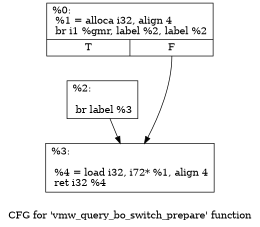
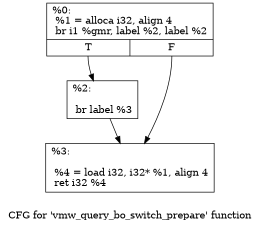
none -> (89, 65)
(130, 173) -> (130, 173)
